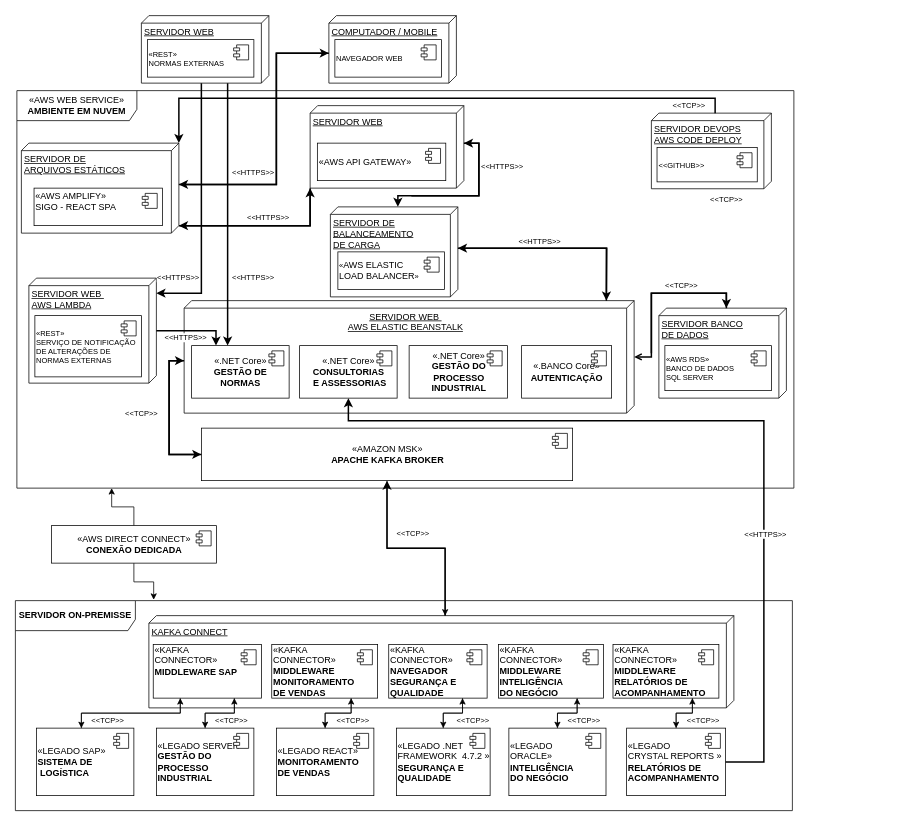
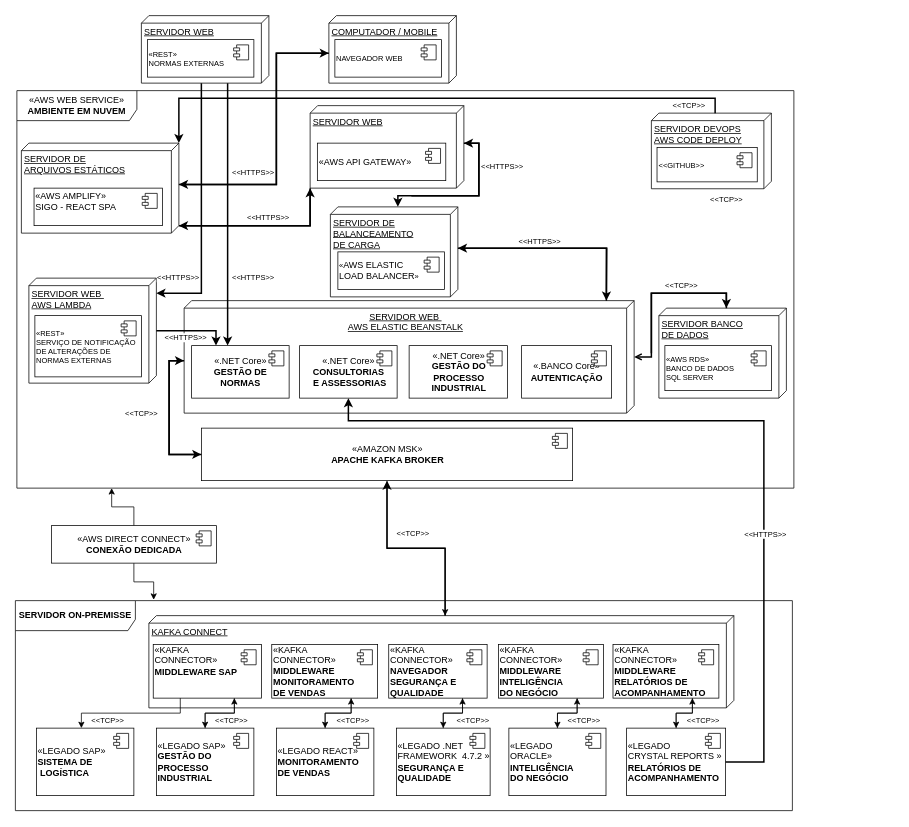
(81, 726) -> none
(195, 762) -> (187, 762)
